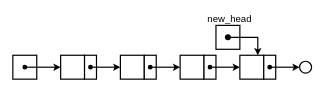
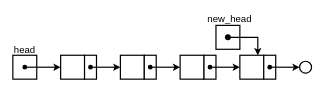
none -> (24, 50)
